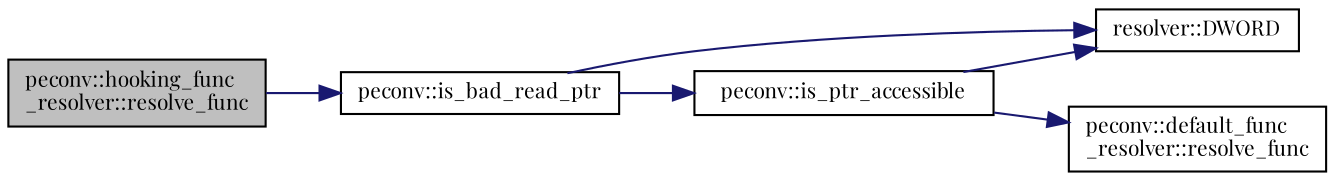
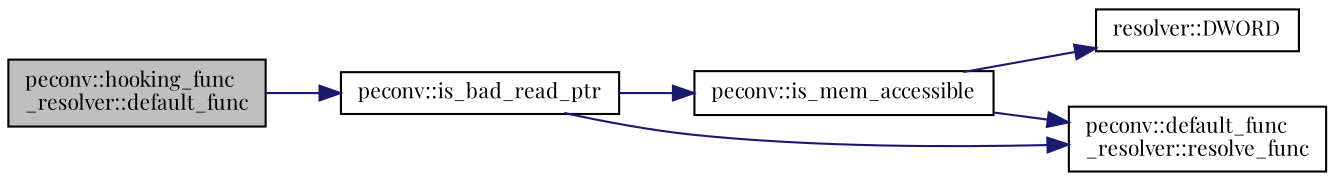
(820, 40) -> (805, 143)
(137, 93) -> (137, 93)
(844, 93) -> (844, 93)
